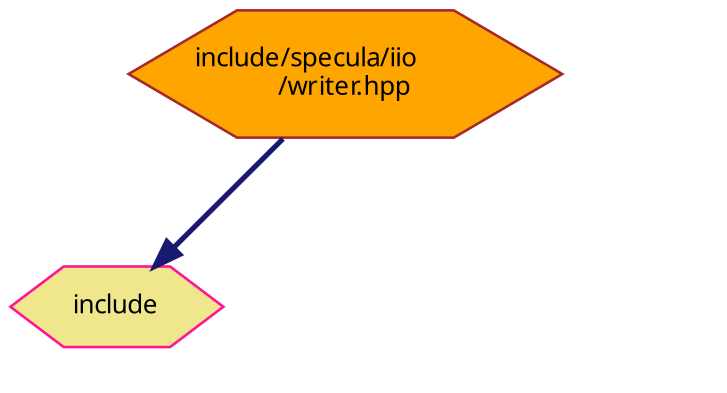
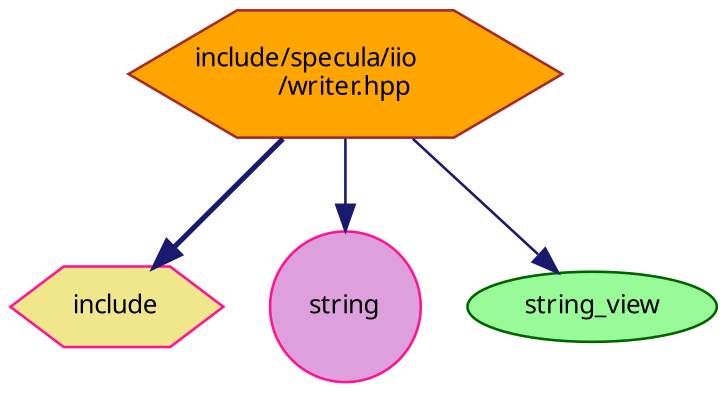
none -> (345, 307)
none -> (592, 307)
